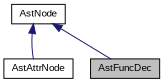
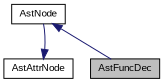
(32, 46) -> (45, 37)
